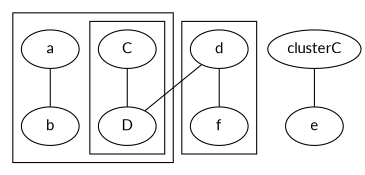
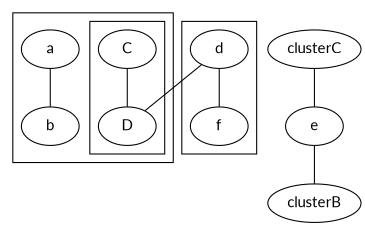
none -> (314, 203)
